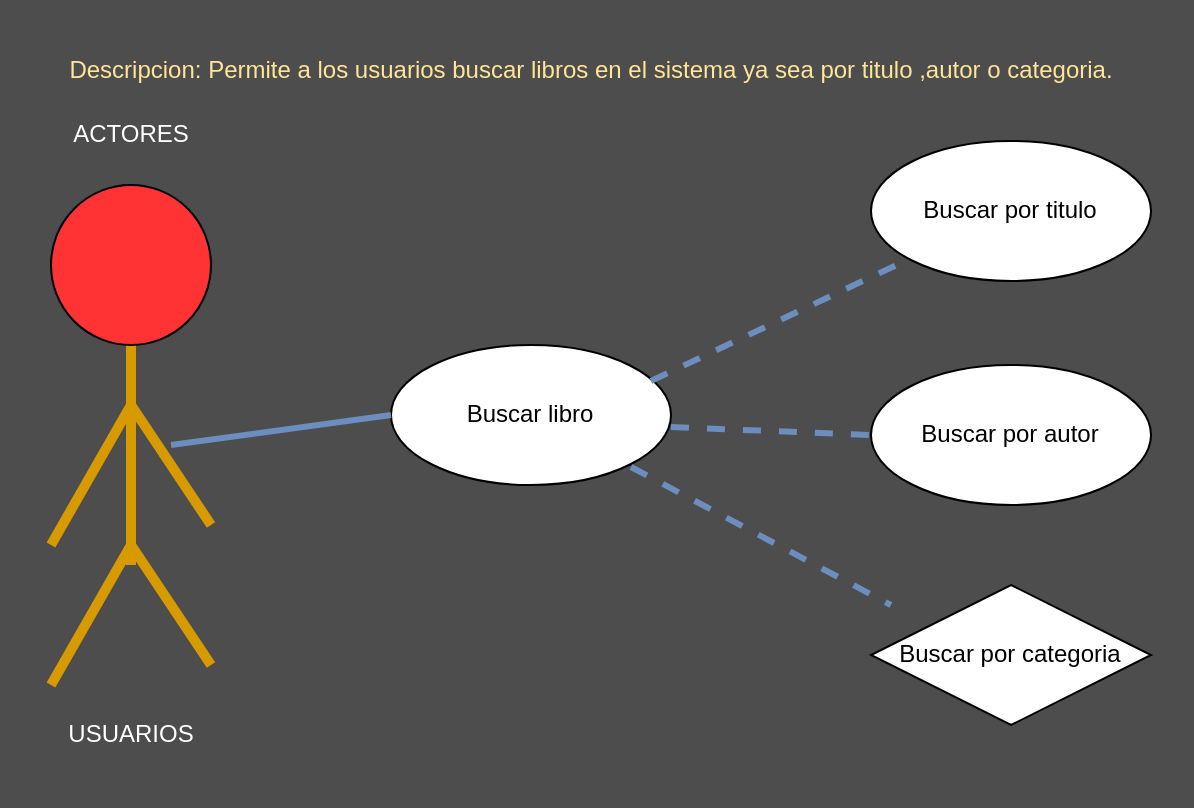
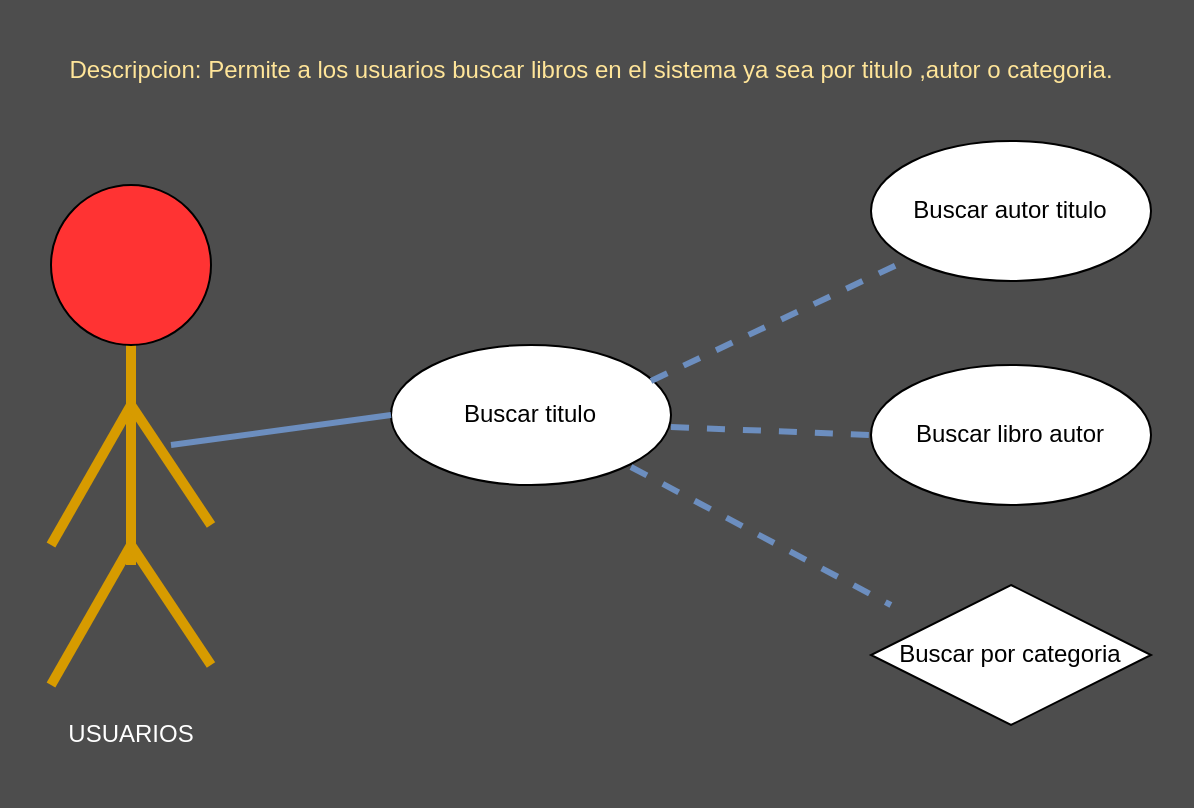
(131, 135) -> none
(1011, 211) -> (1011, 211)
(531, 415) -> (531, 415)
(1011, 435) -> (1011, 435)
